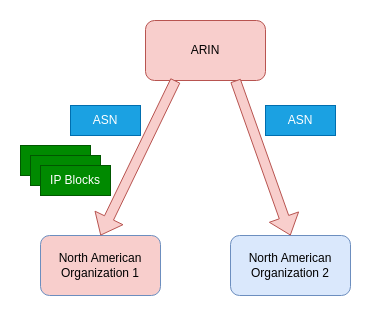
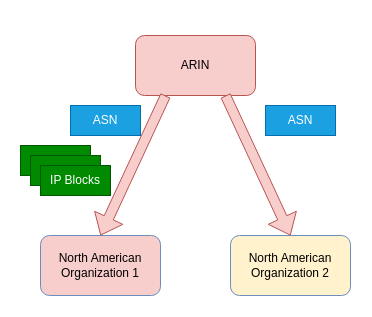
(206, 51) -> (196, 66)
(291, 266) -> (291, 266)
